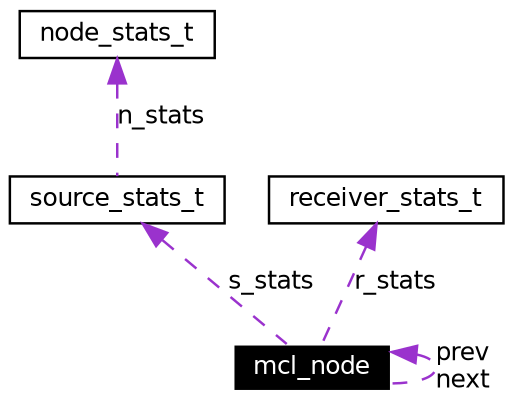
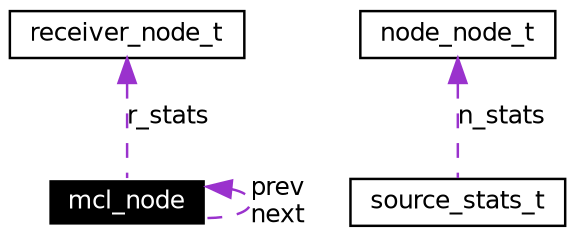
(117, 35) -> (458, 35)
(386, 200) -> (127, 35)
(225, 292) -> none
